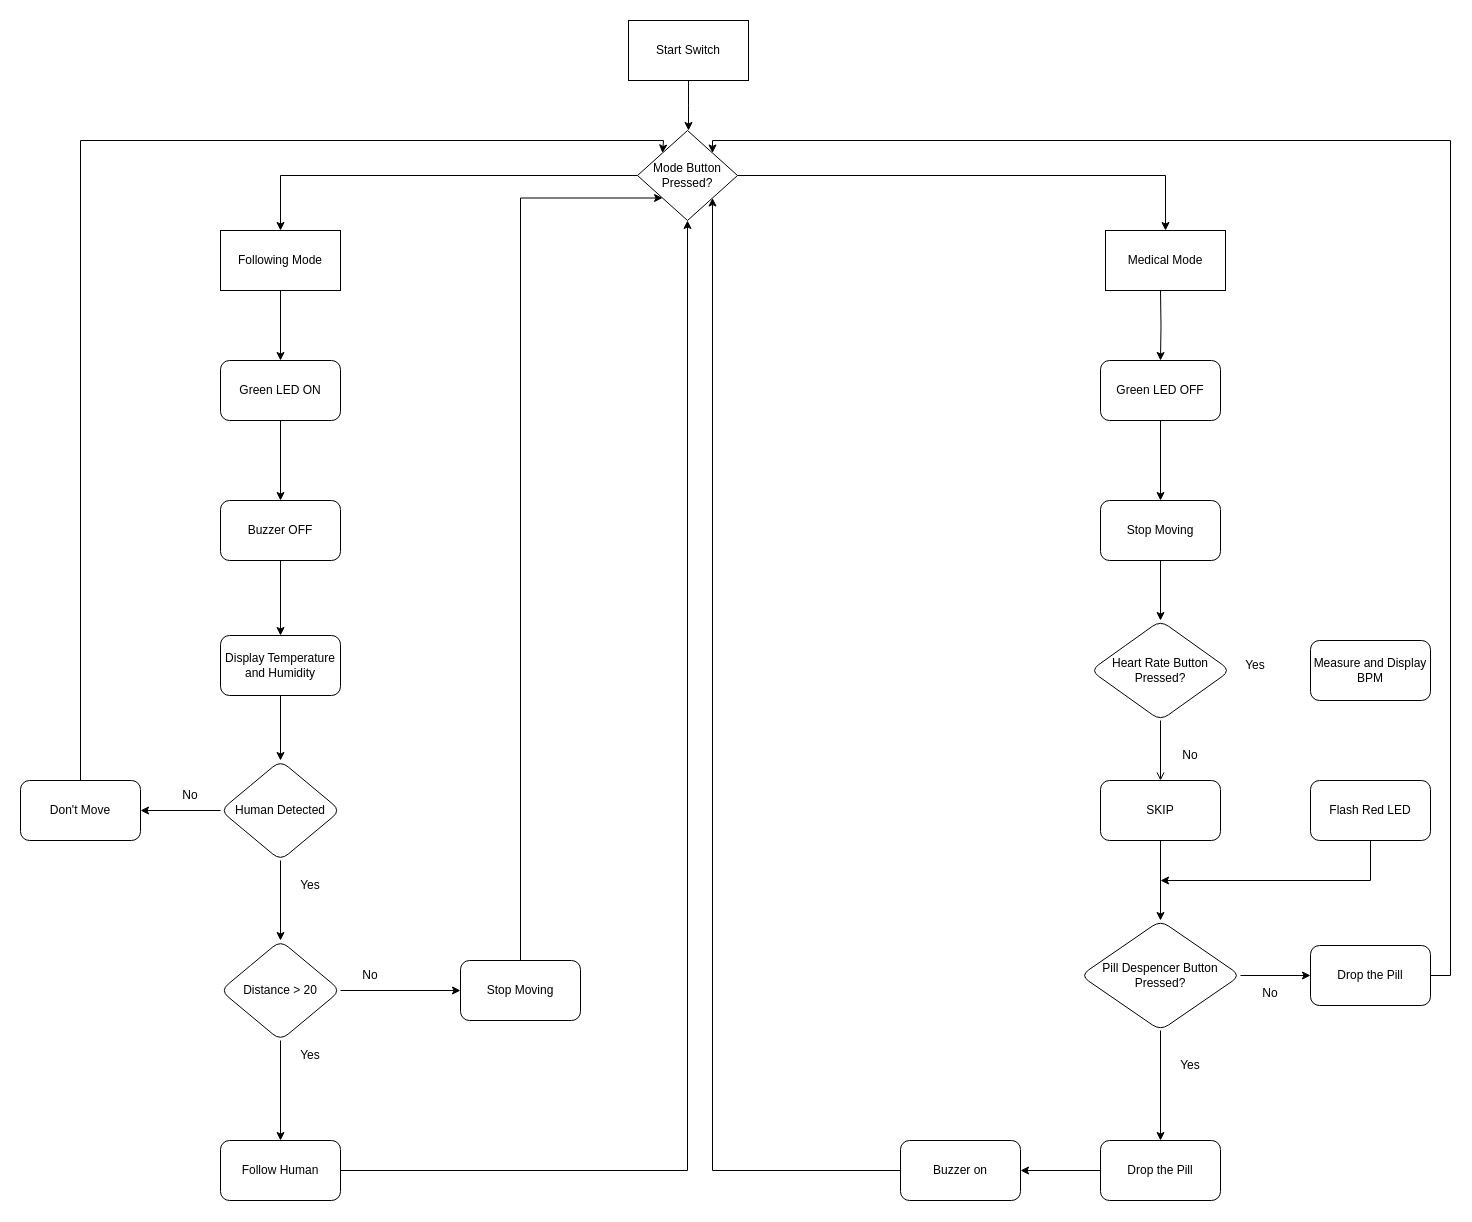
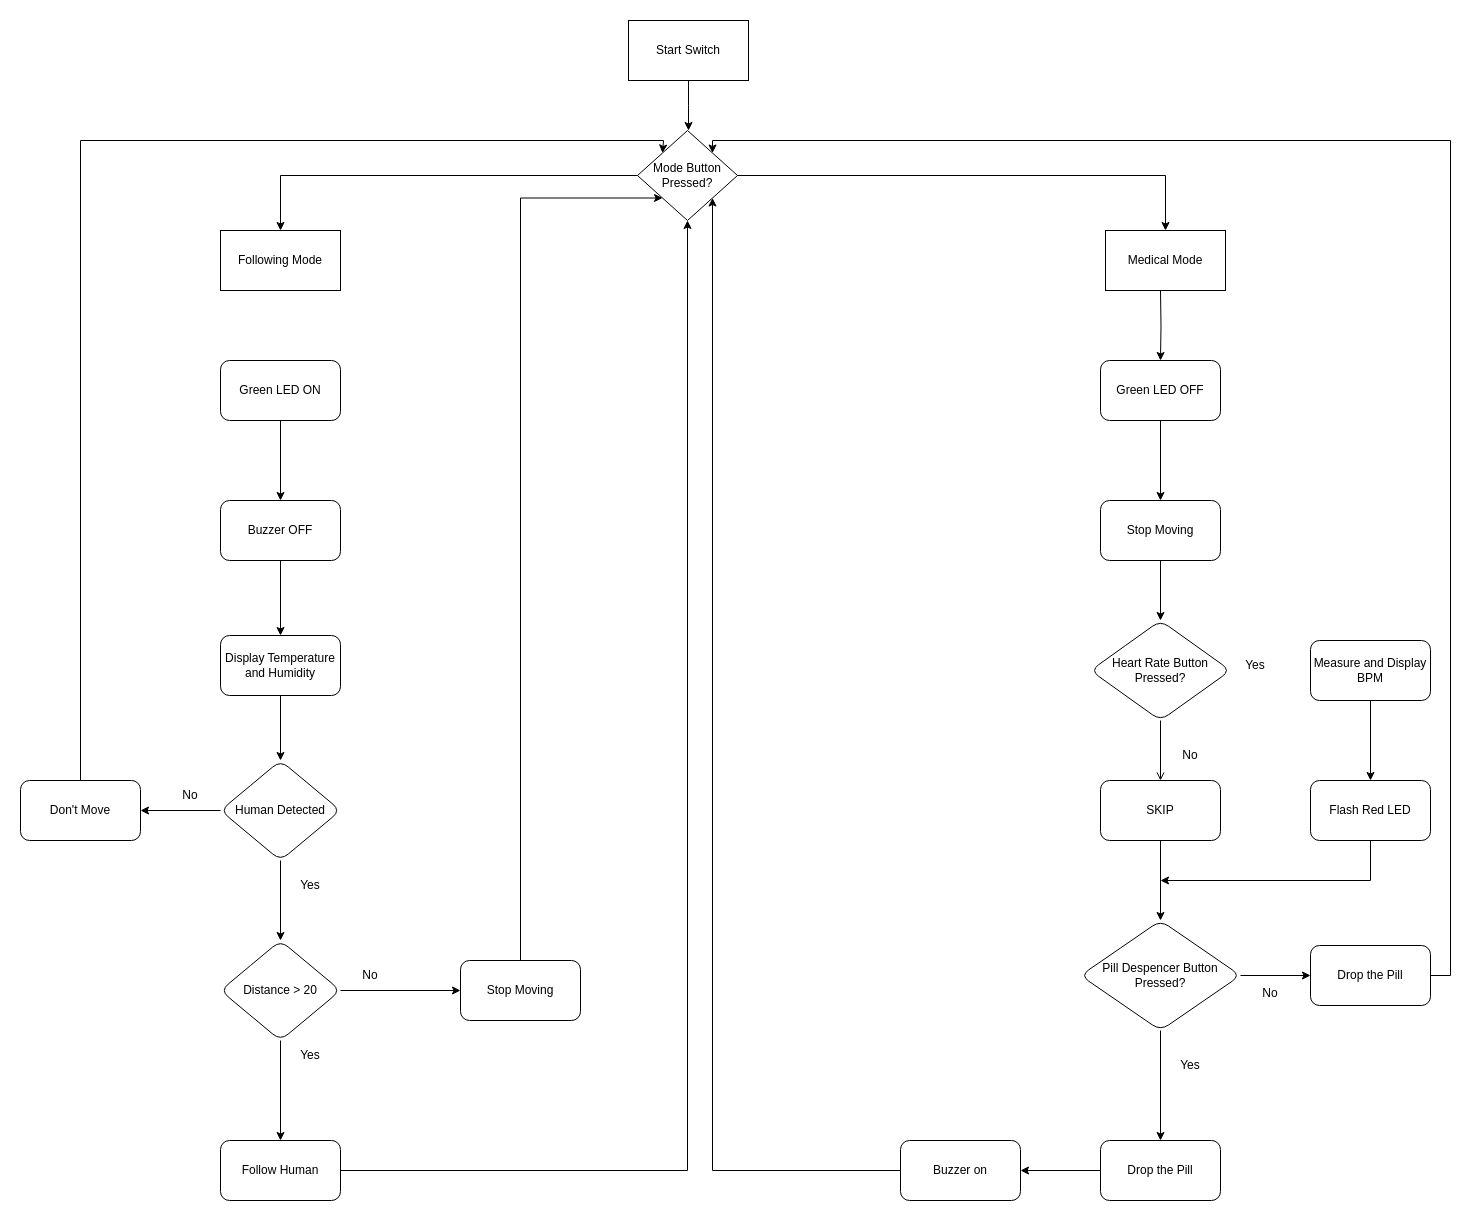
(281, 322) -> none
none -> (1371, 737)
